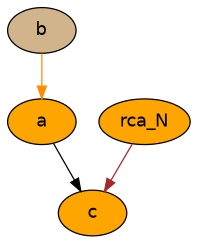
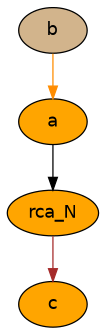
(64, 162) -> (53, 161)
